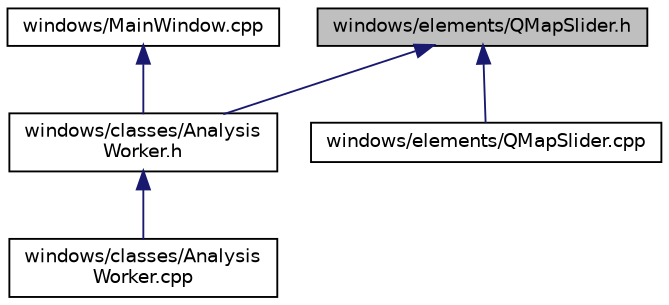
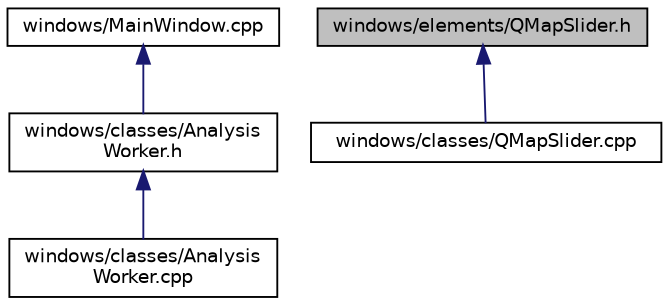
(319, 83) -> none
(486, 142) -> (486, 142)
